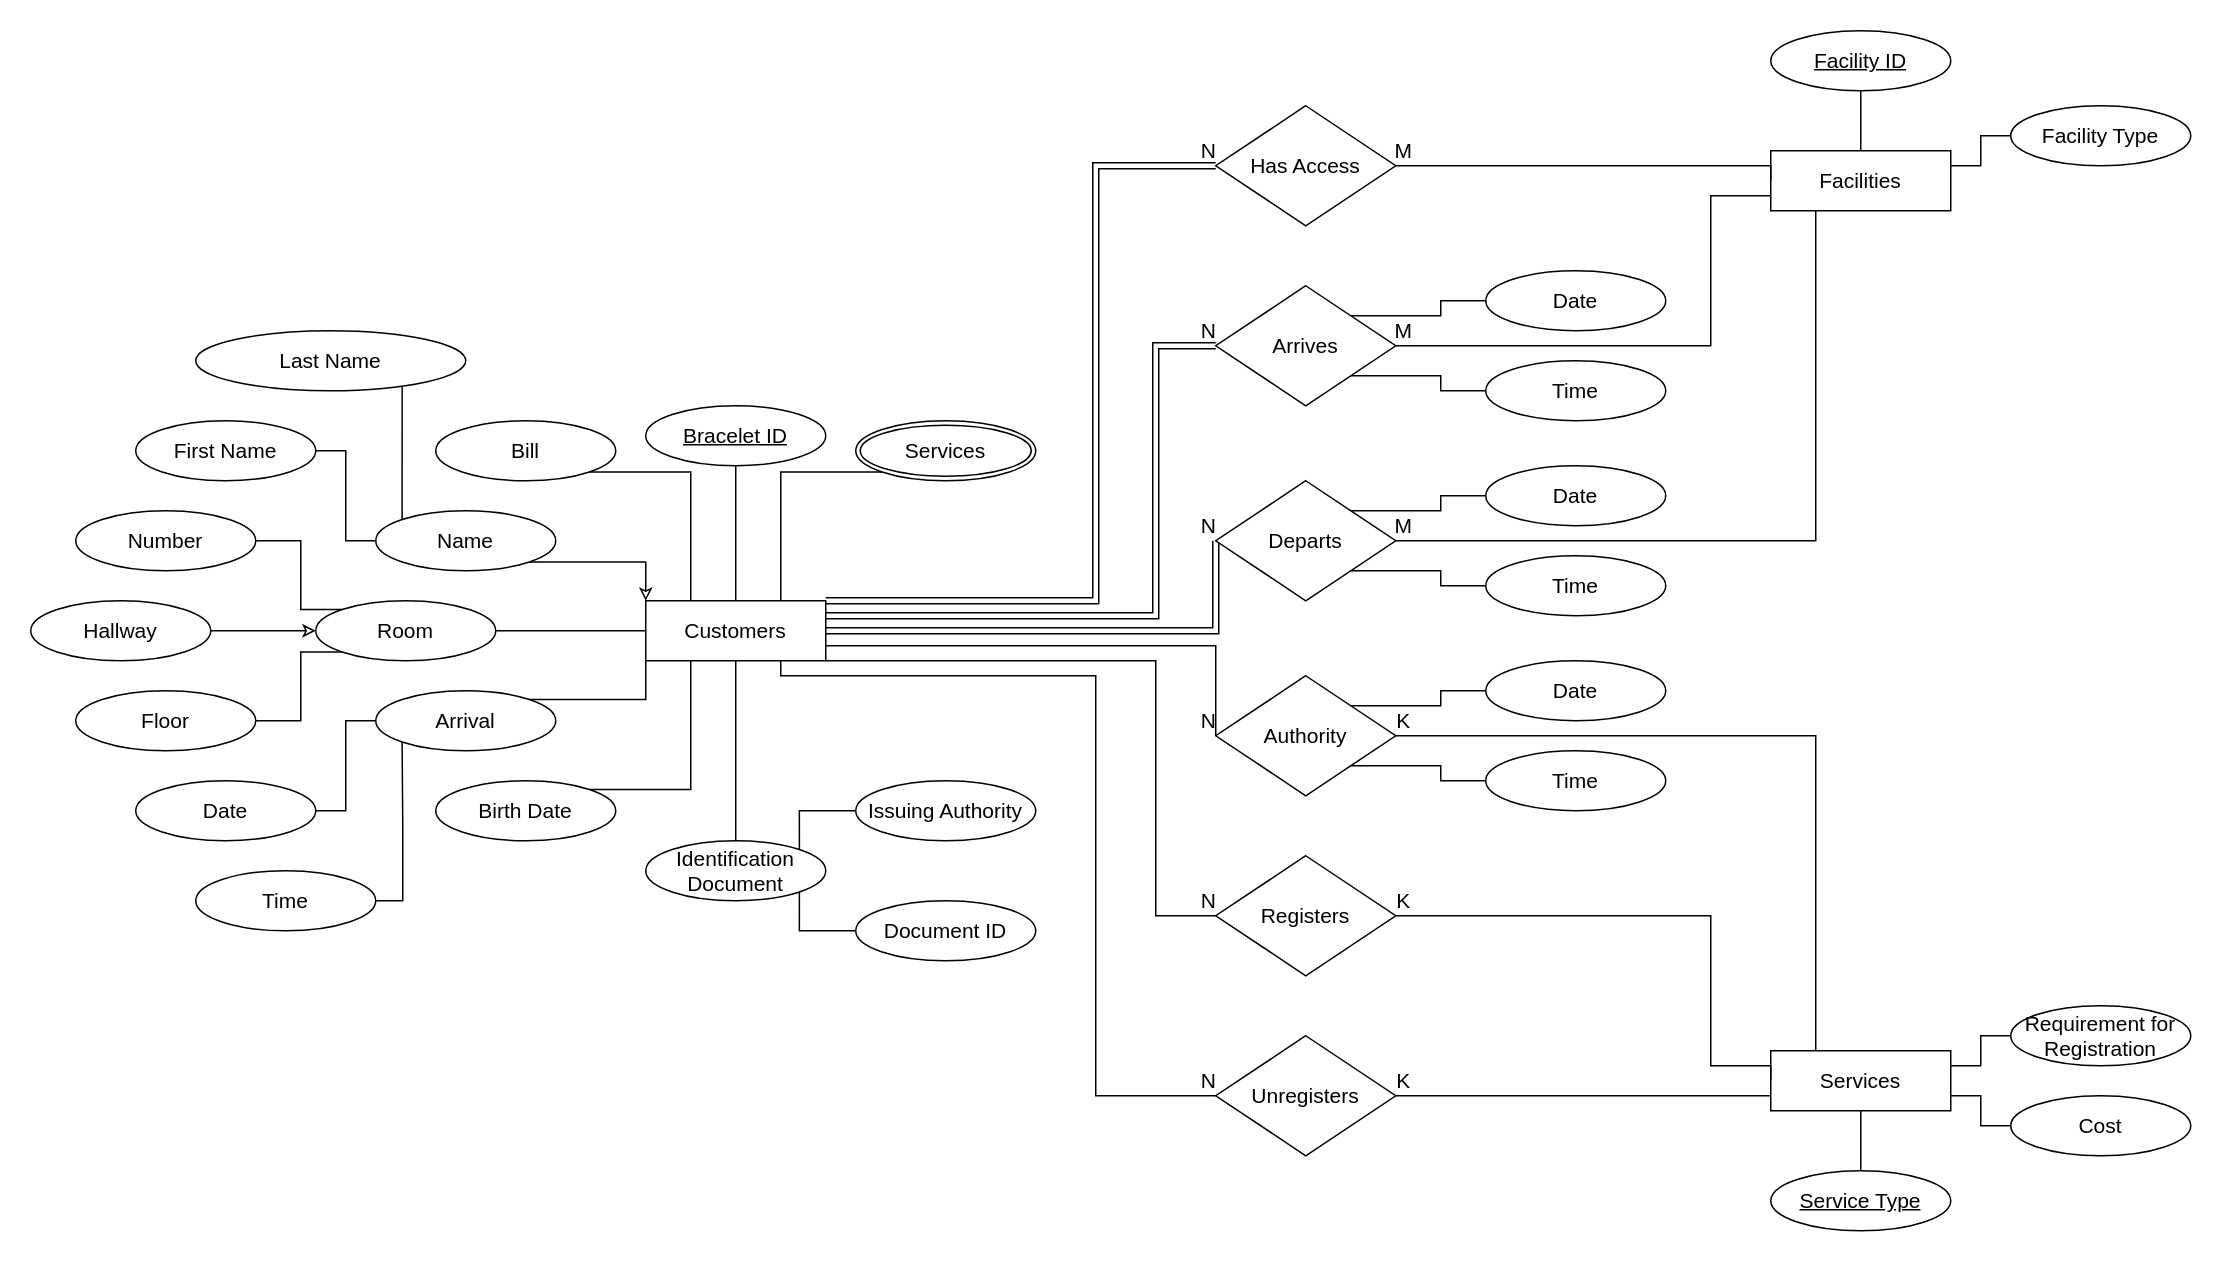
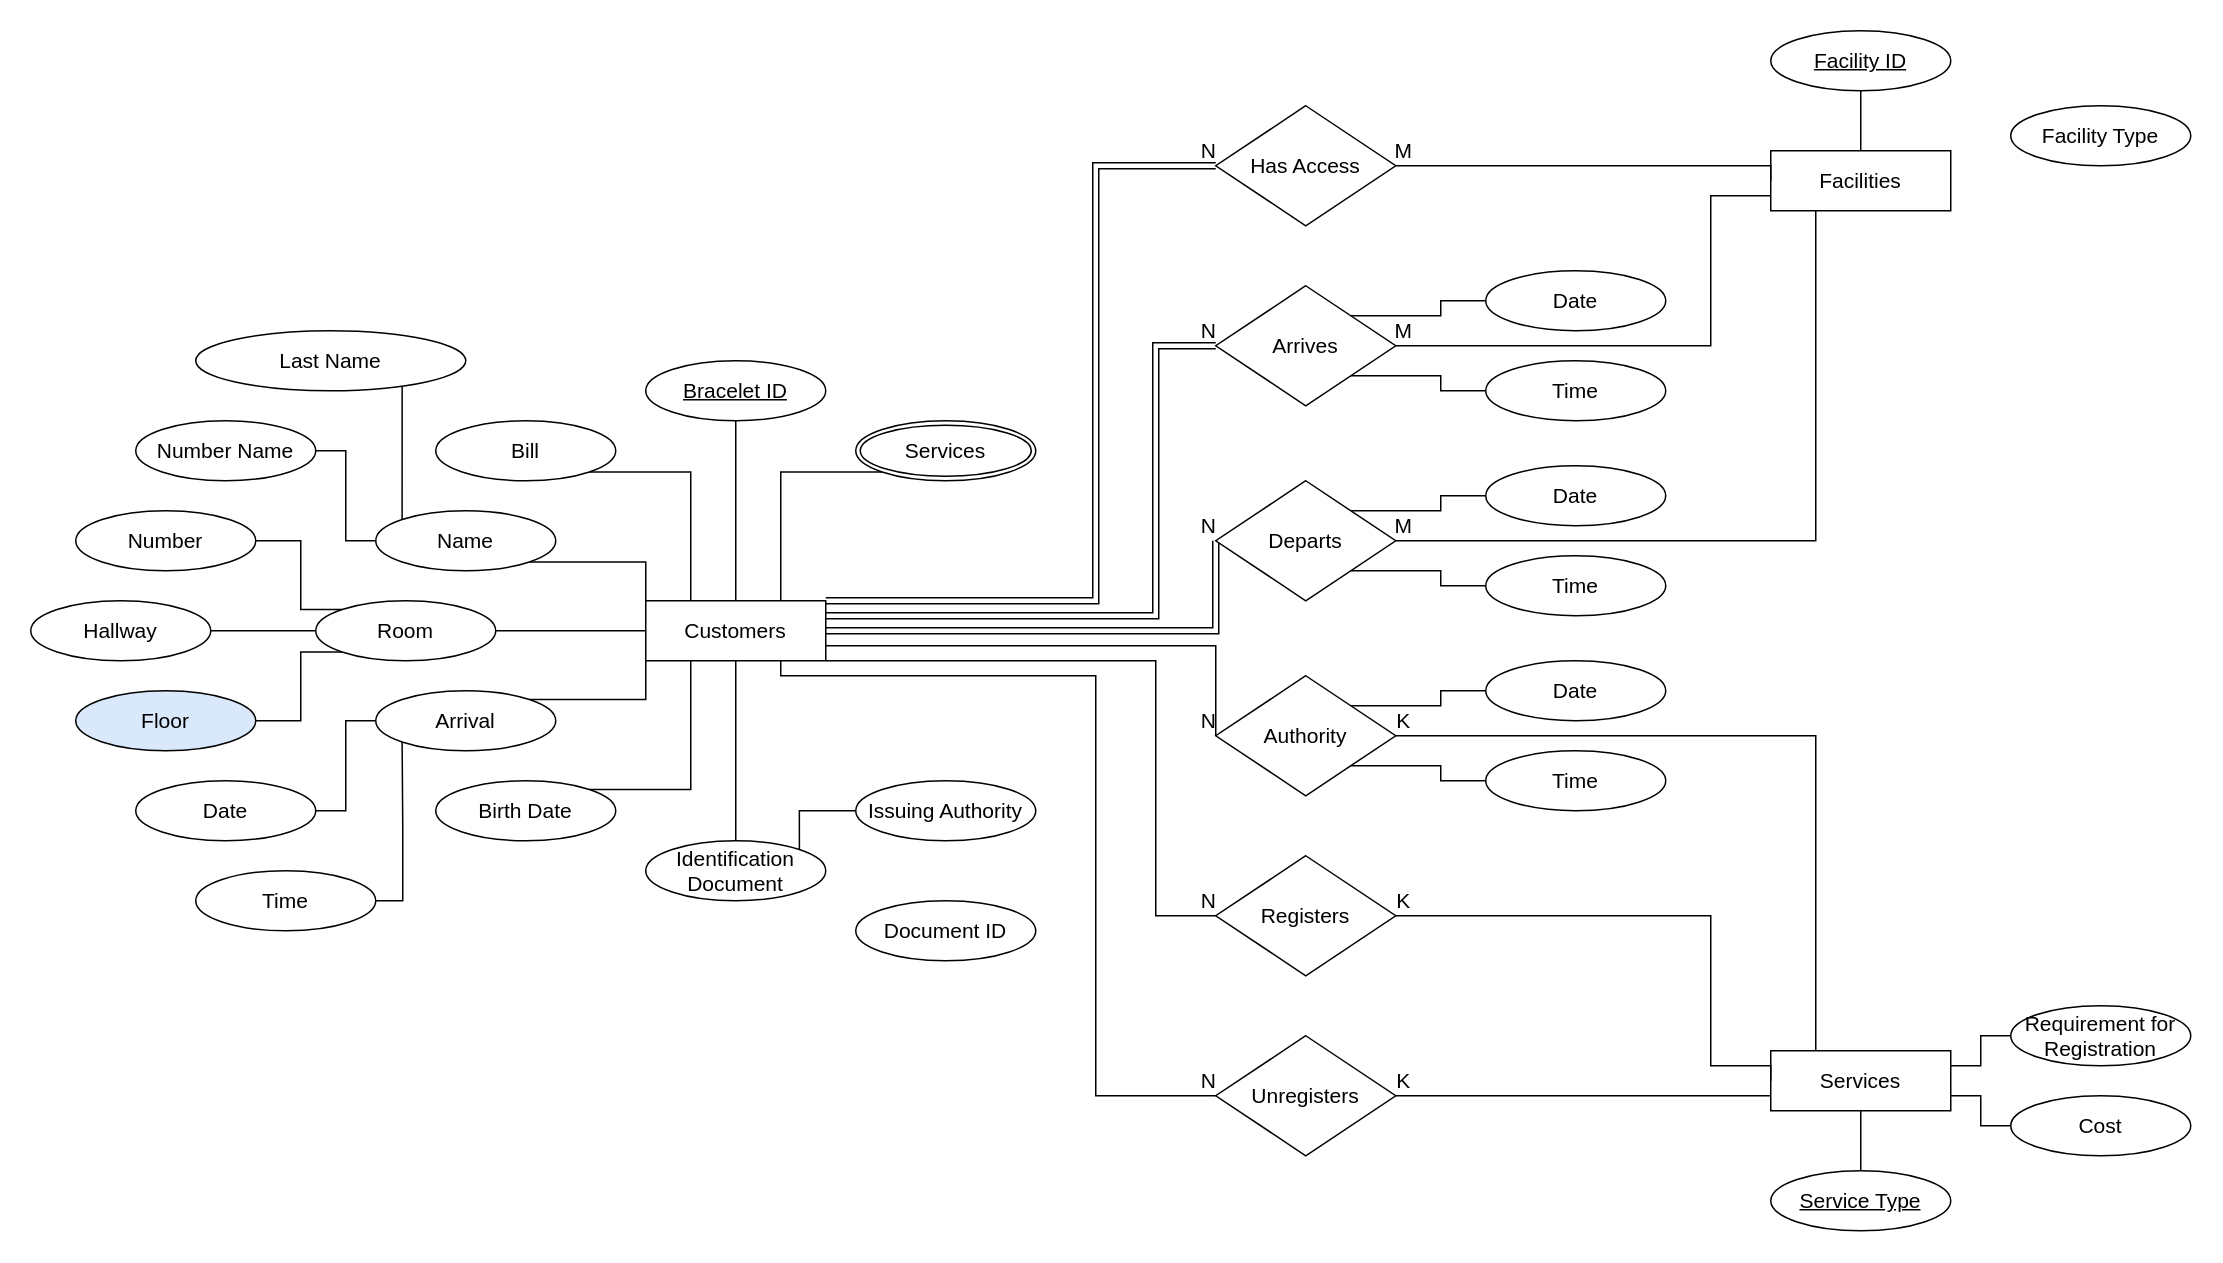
(1981, 151) -> none
(736, 436) -> (736, 391)
(226, 451) -> (226, 451)
(646, 589) -> (646, 593)
(304, 631) -> (308, 631)
(166, 721) -> (166, 721)
(808, 931) -> none
